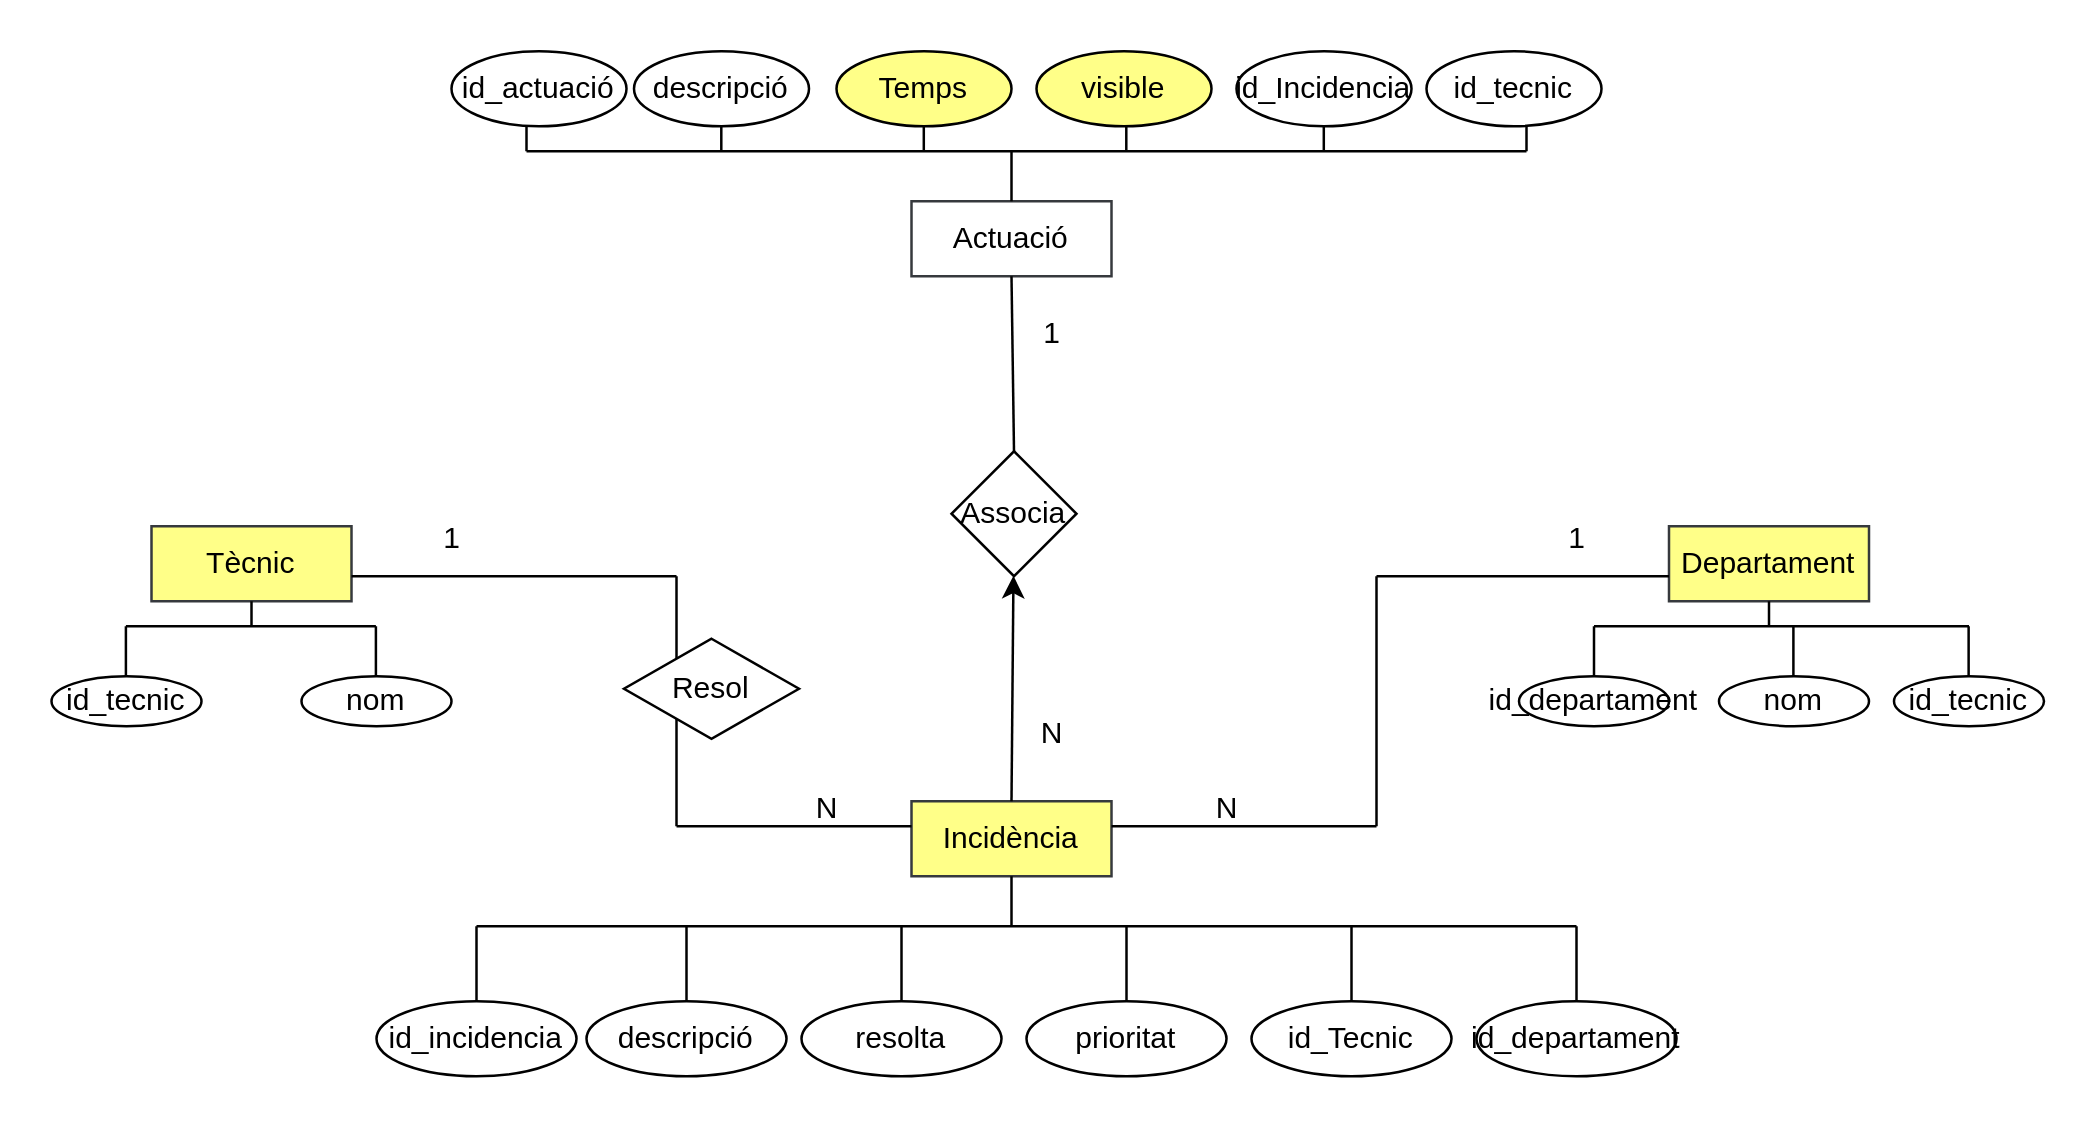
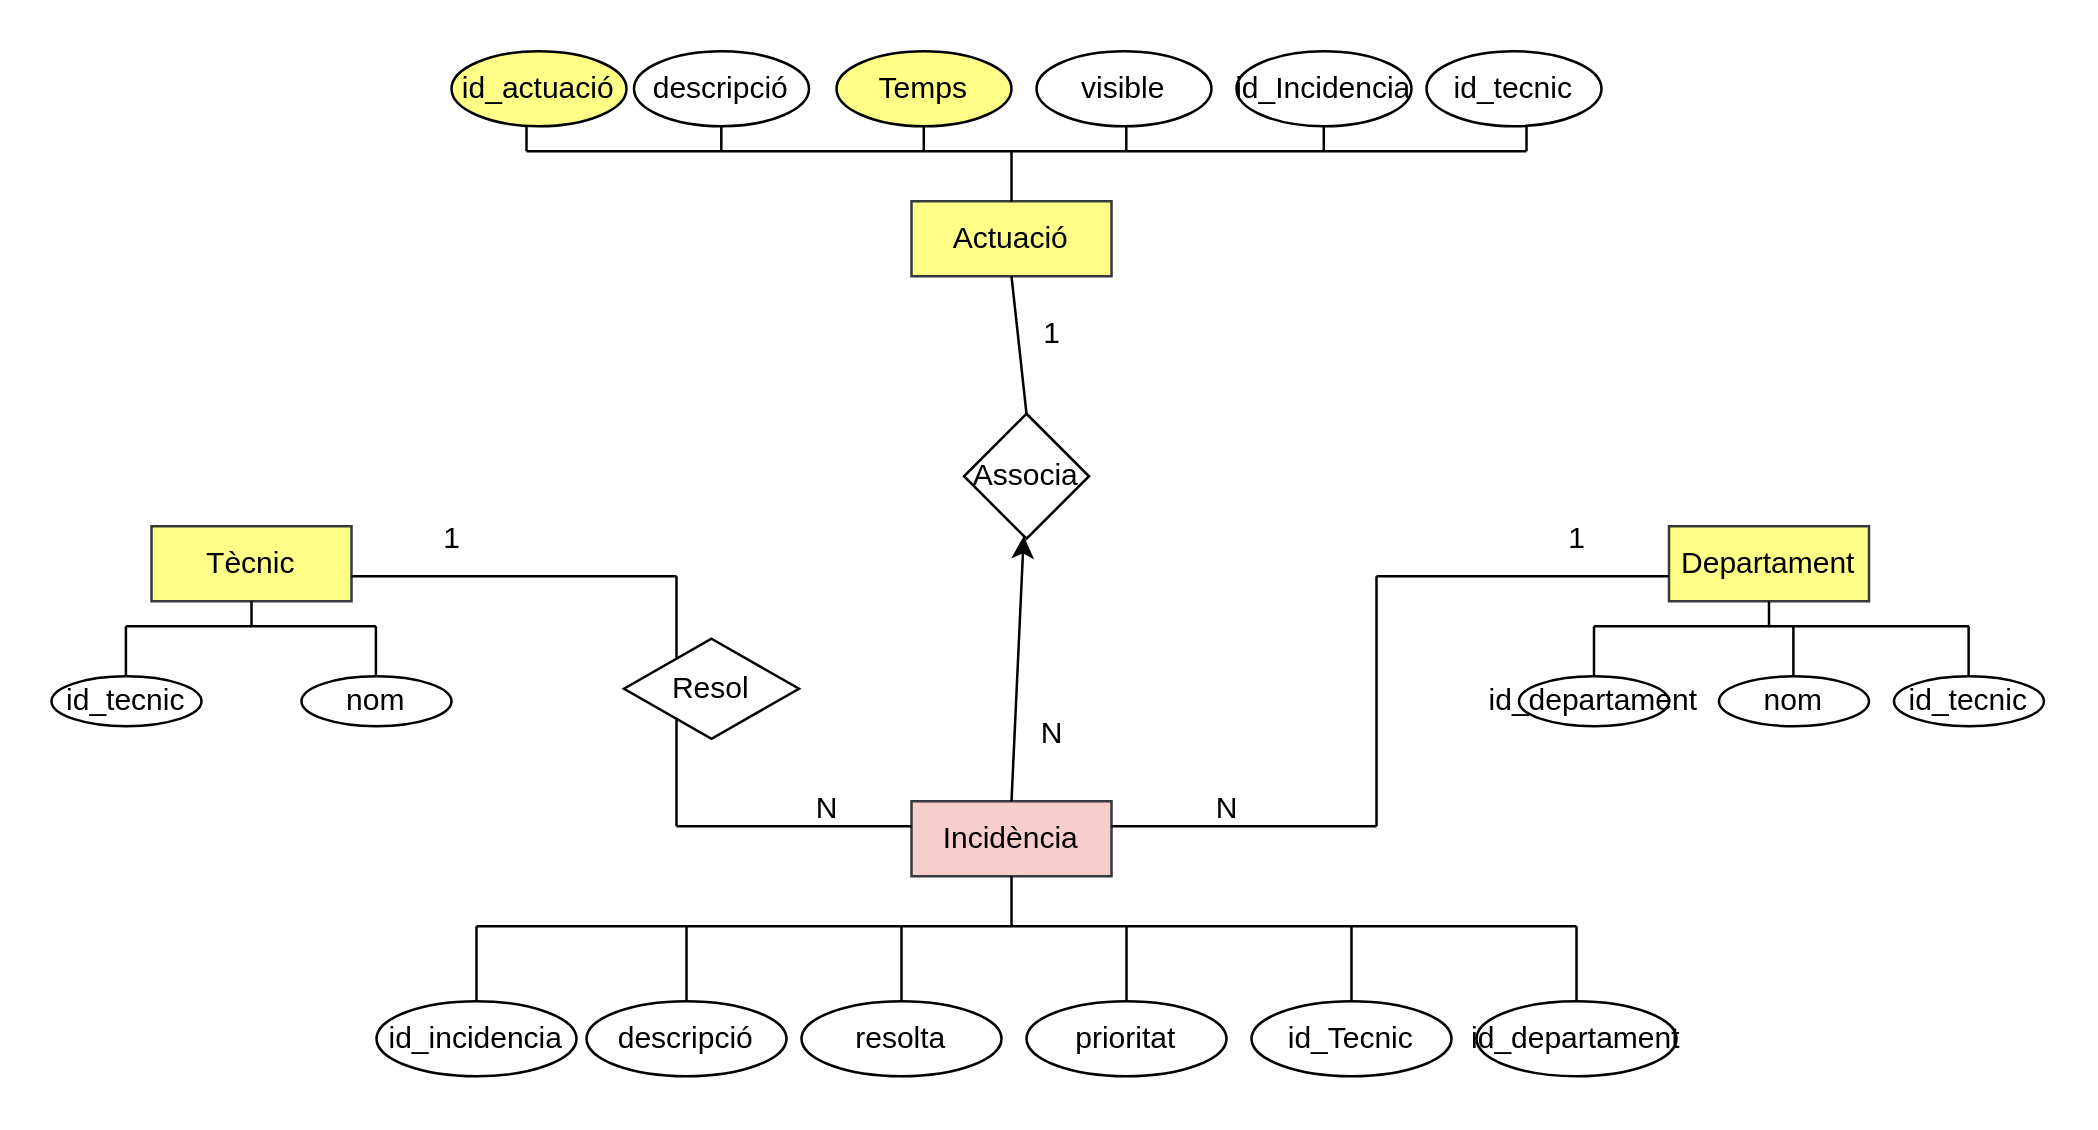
(539, 89) -> (539, 89)
(1124, 89) -> (1124, 89)
(1011, 239) -> (1011, 239)
(1014, 514) -> (1026, 476)
(1011, 839) -> (1011, 839)
